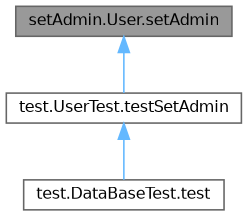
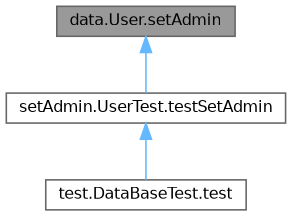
(124, 21) -> (146, 21)
(124, 108) -> (146, 108)
